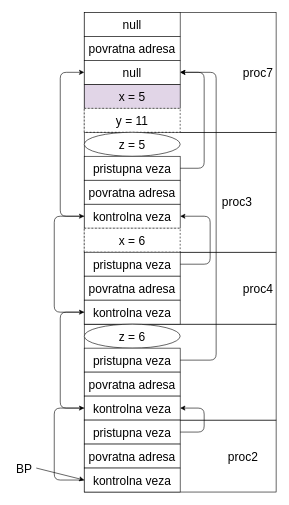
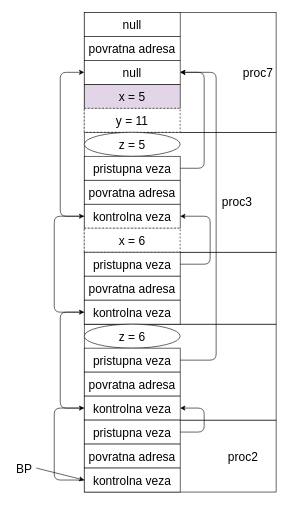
(258, 288) -> none
